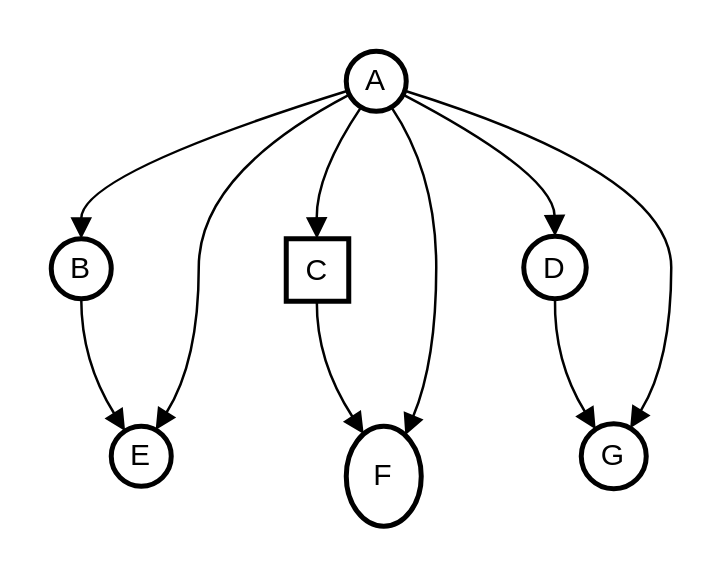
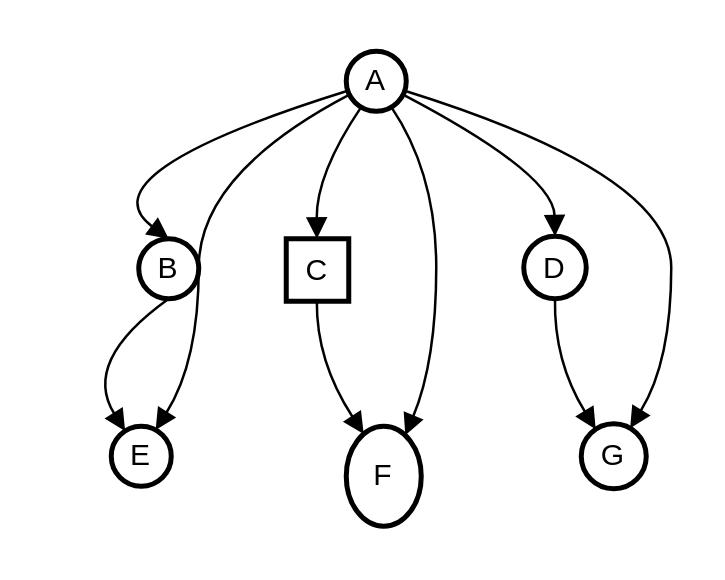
(81, 269) -> (169, 269)
